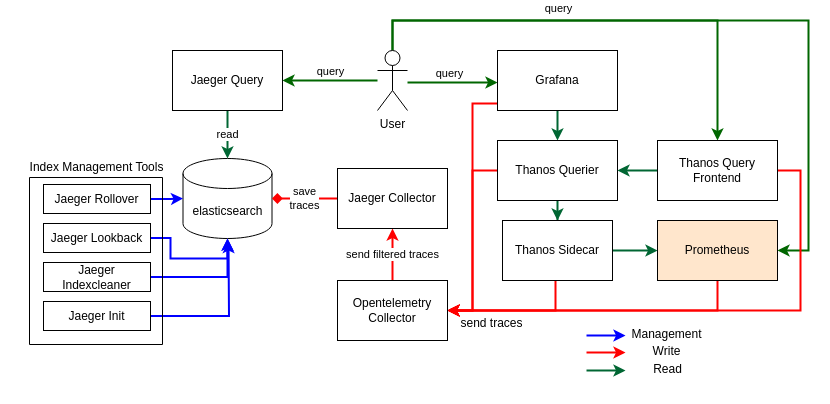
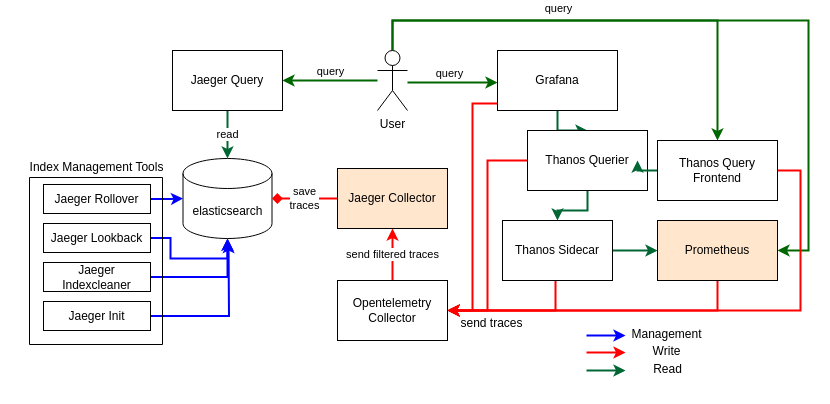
(558, 171) -> (588, 161)
(393, 199) -> (393, 199)
